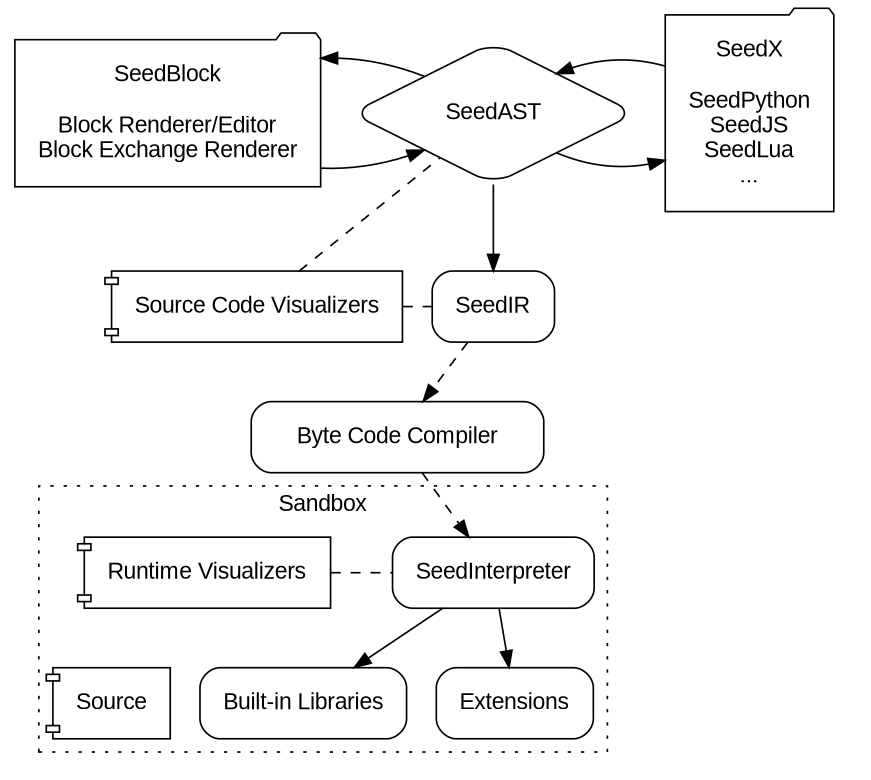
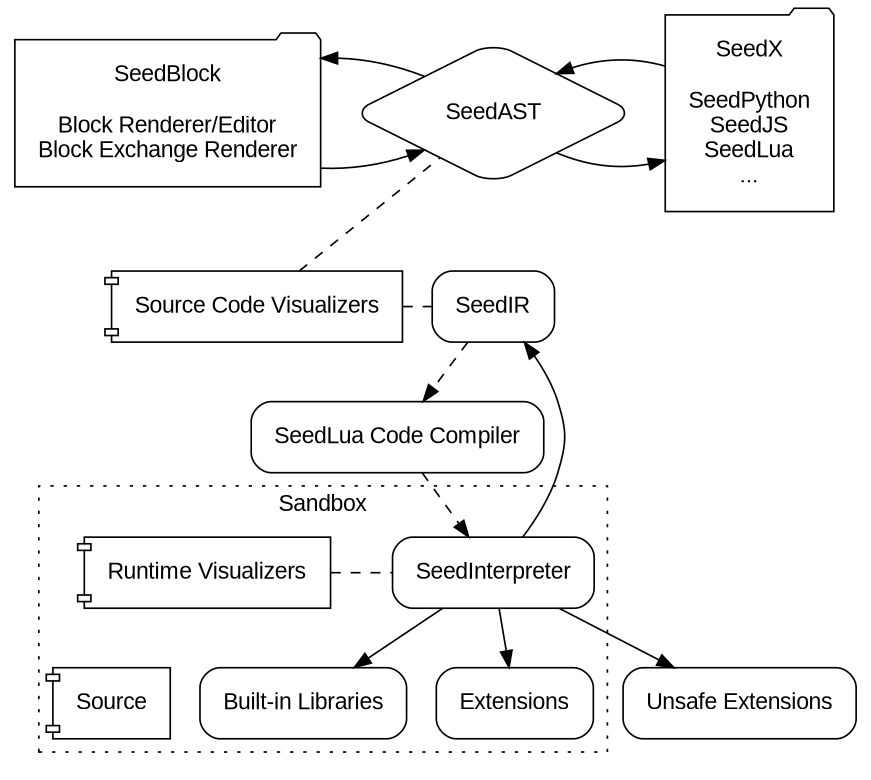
(493, 219) -> (564, 448)
(397, 437) -> (397, 437)
none -> (740, 703)
